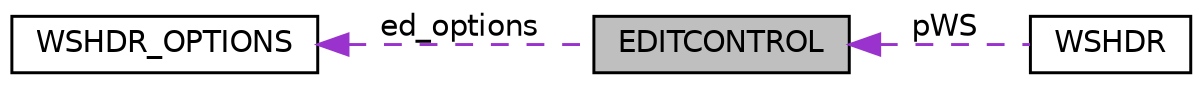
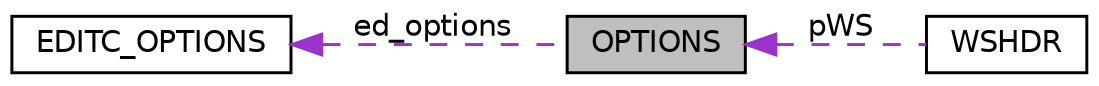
(165, 45) -> (151, 45)
(722, 45) -> (656, 45)
